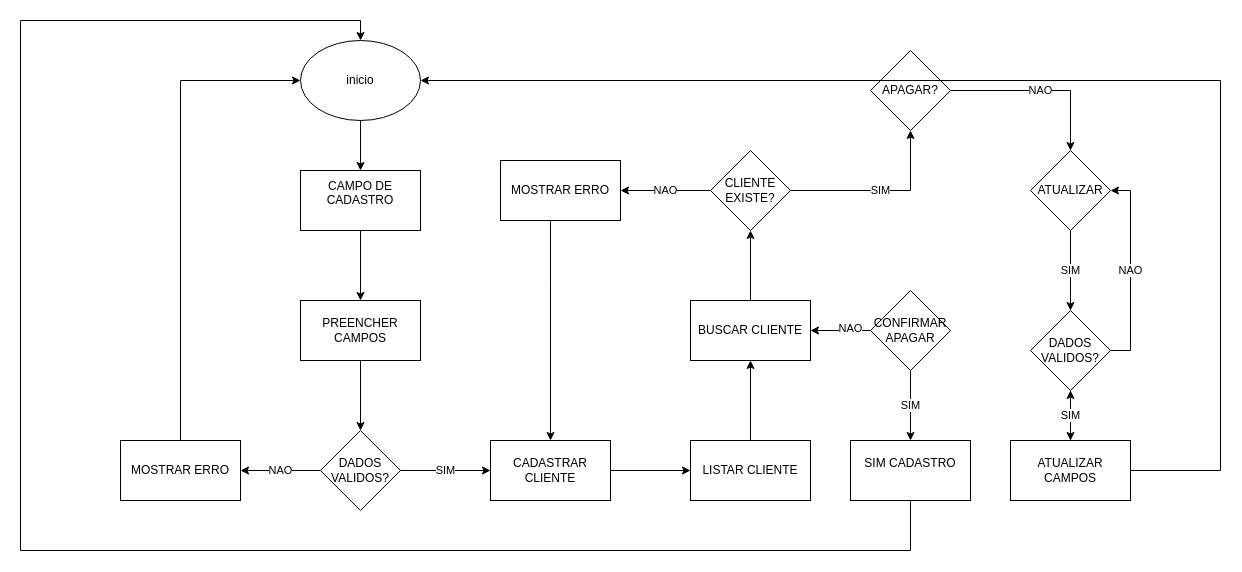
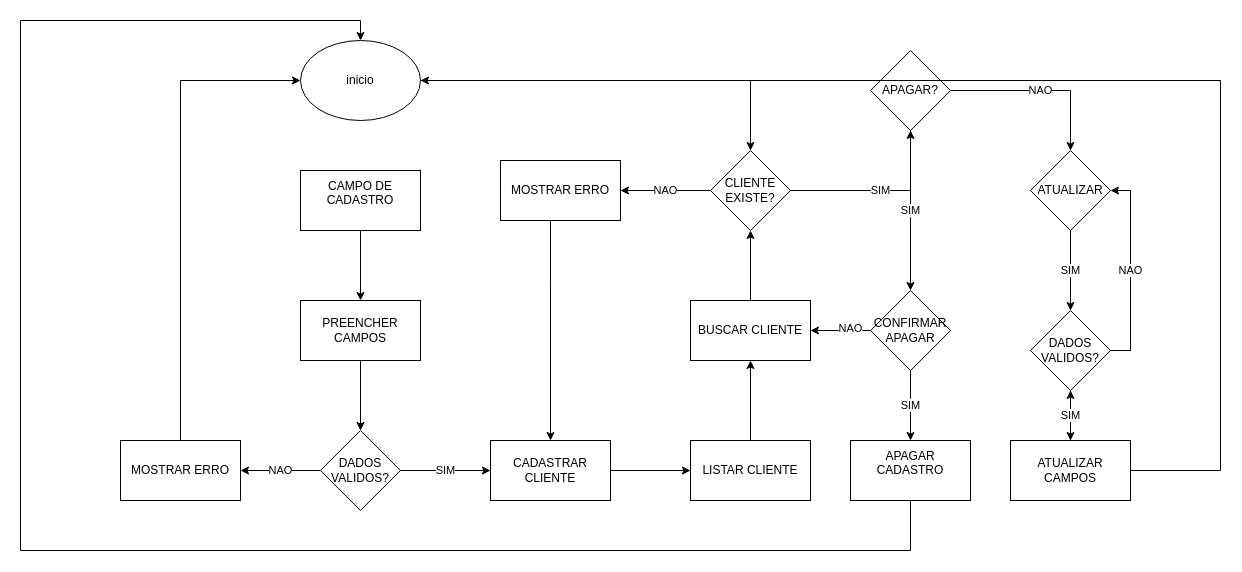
(361, 142) -> (751, 113)
none -> (911, 238)
(911, 471) -> (911, 471)
